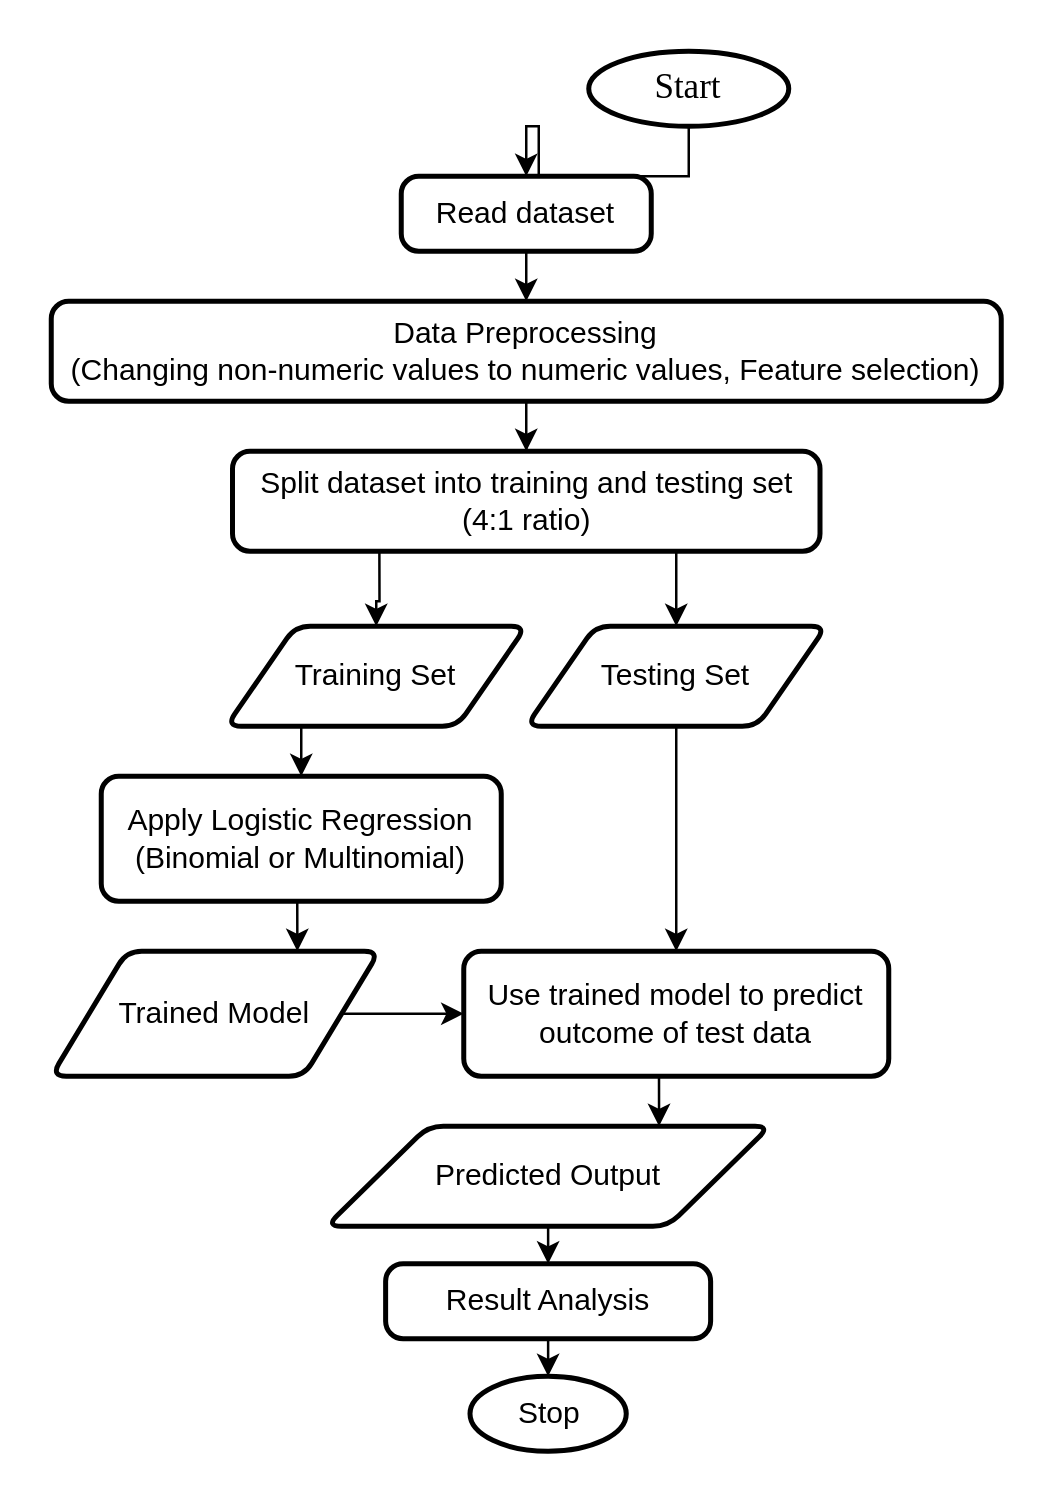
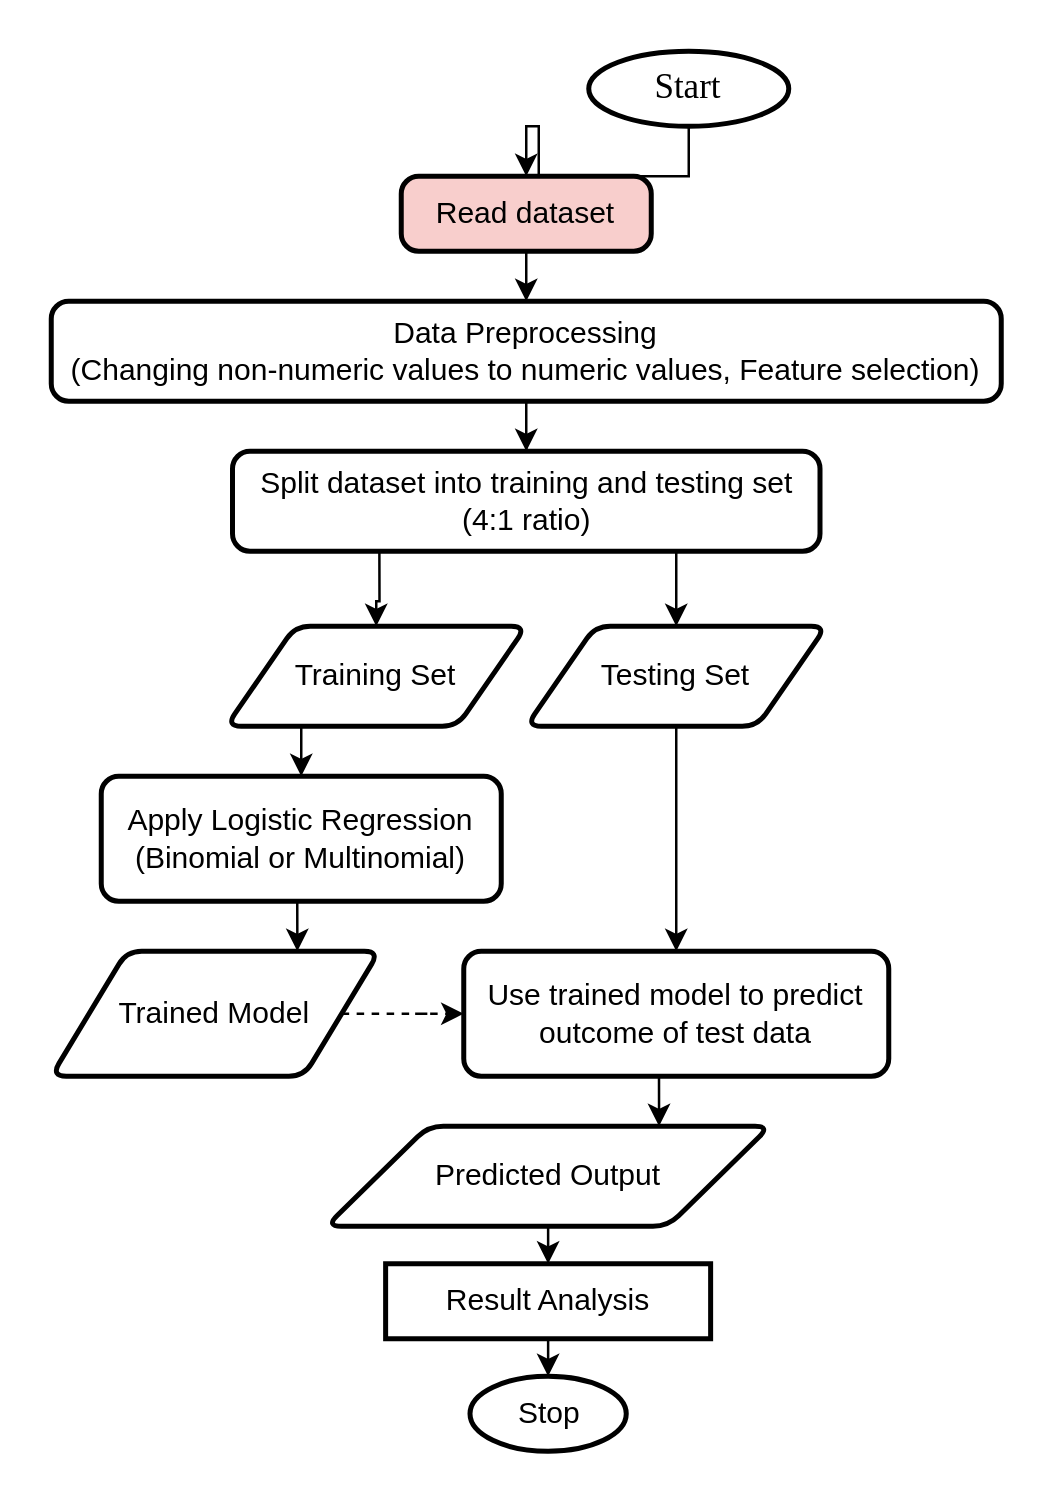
(526, 214) -> (526, 214)
(381, 1014) -> (381, 1014)
(548, 1301) -> (548, 1301)
